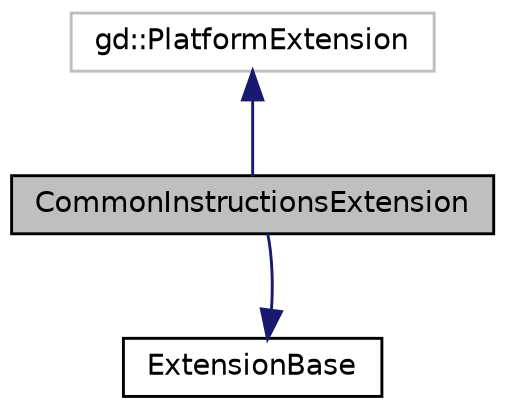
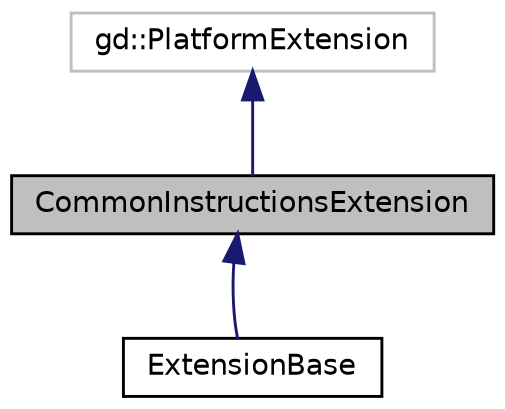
(272, 272) -> (233, 301)
